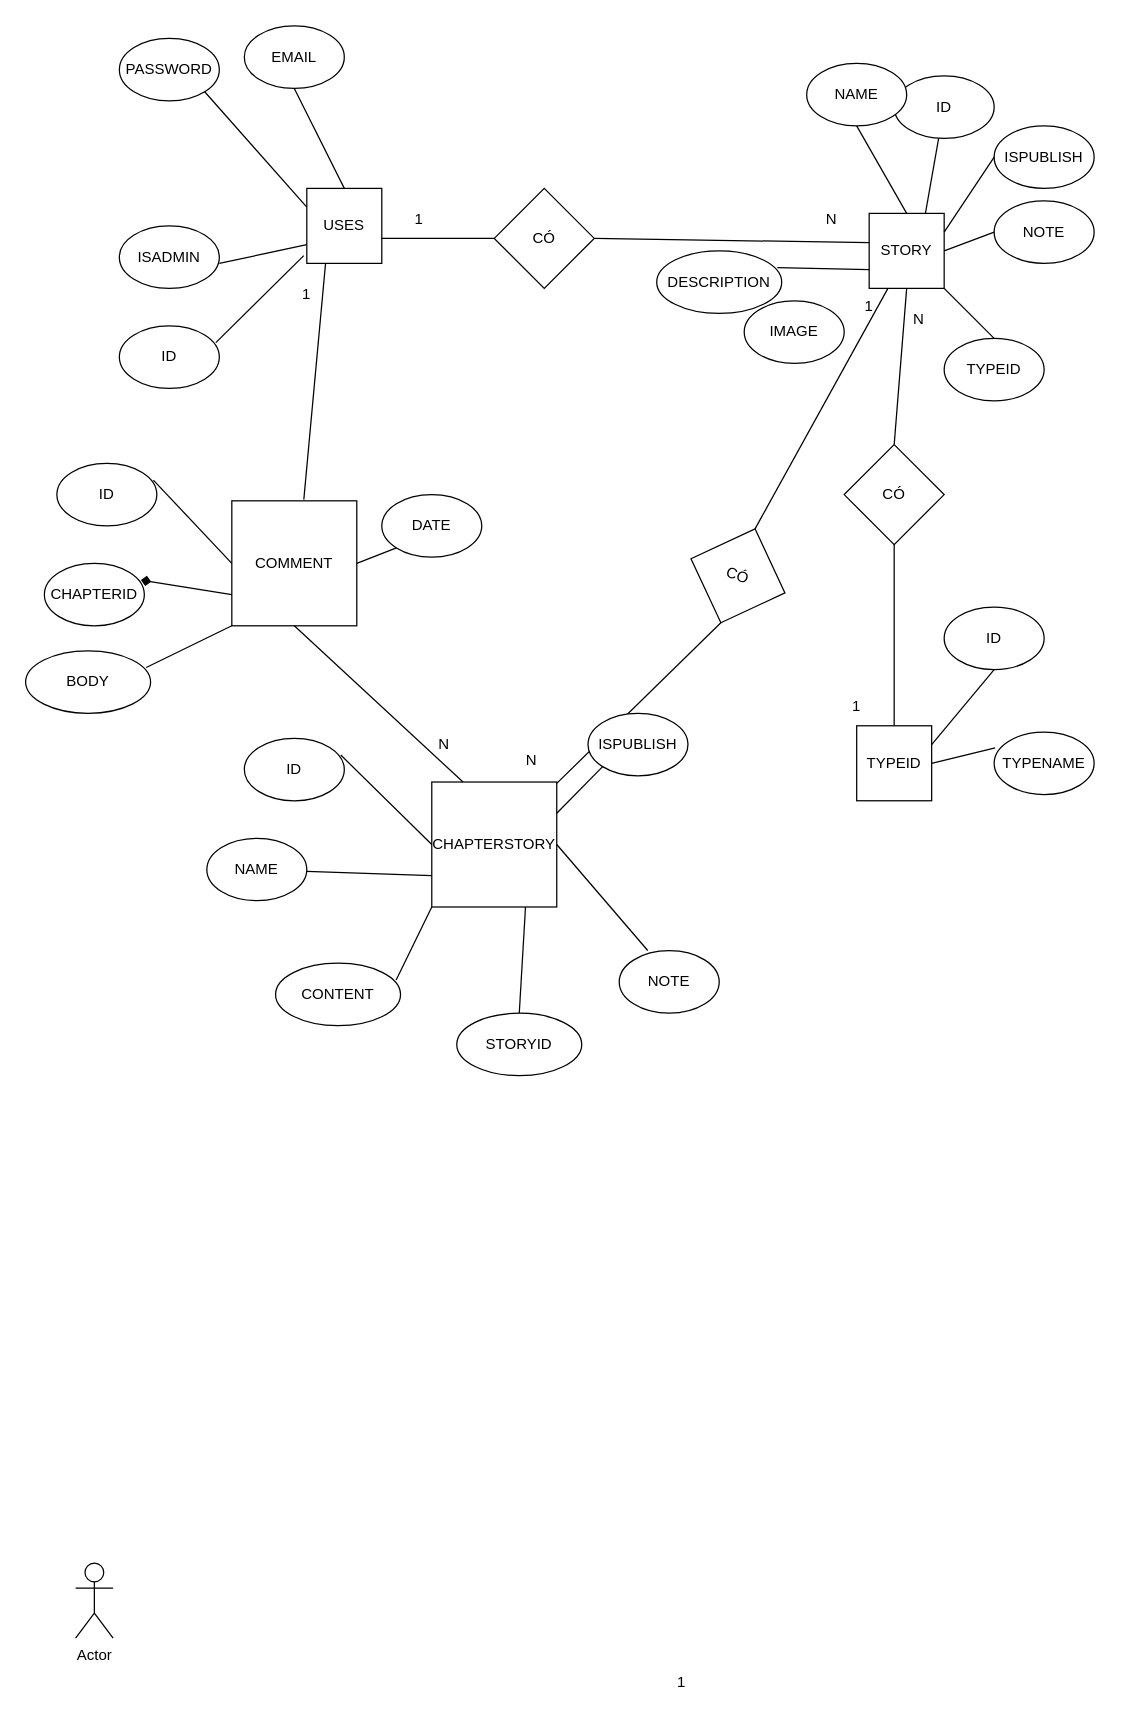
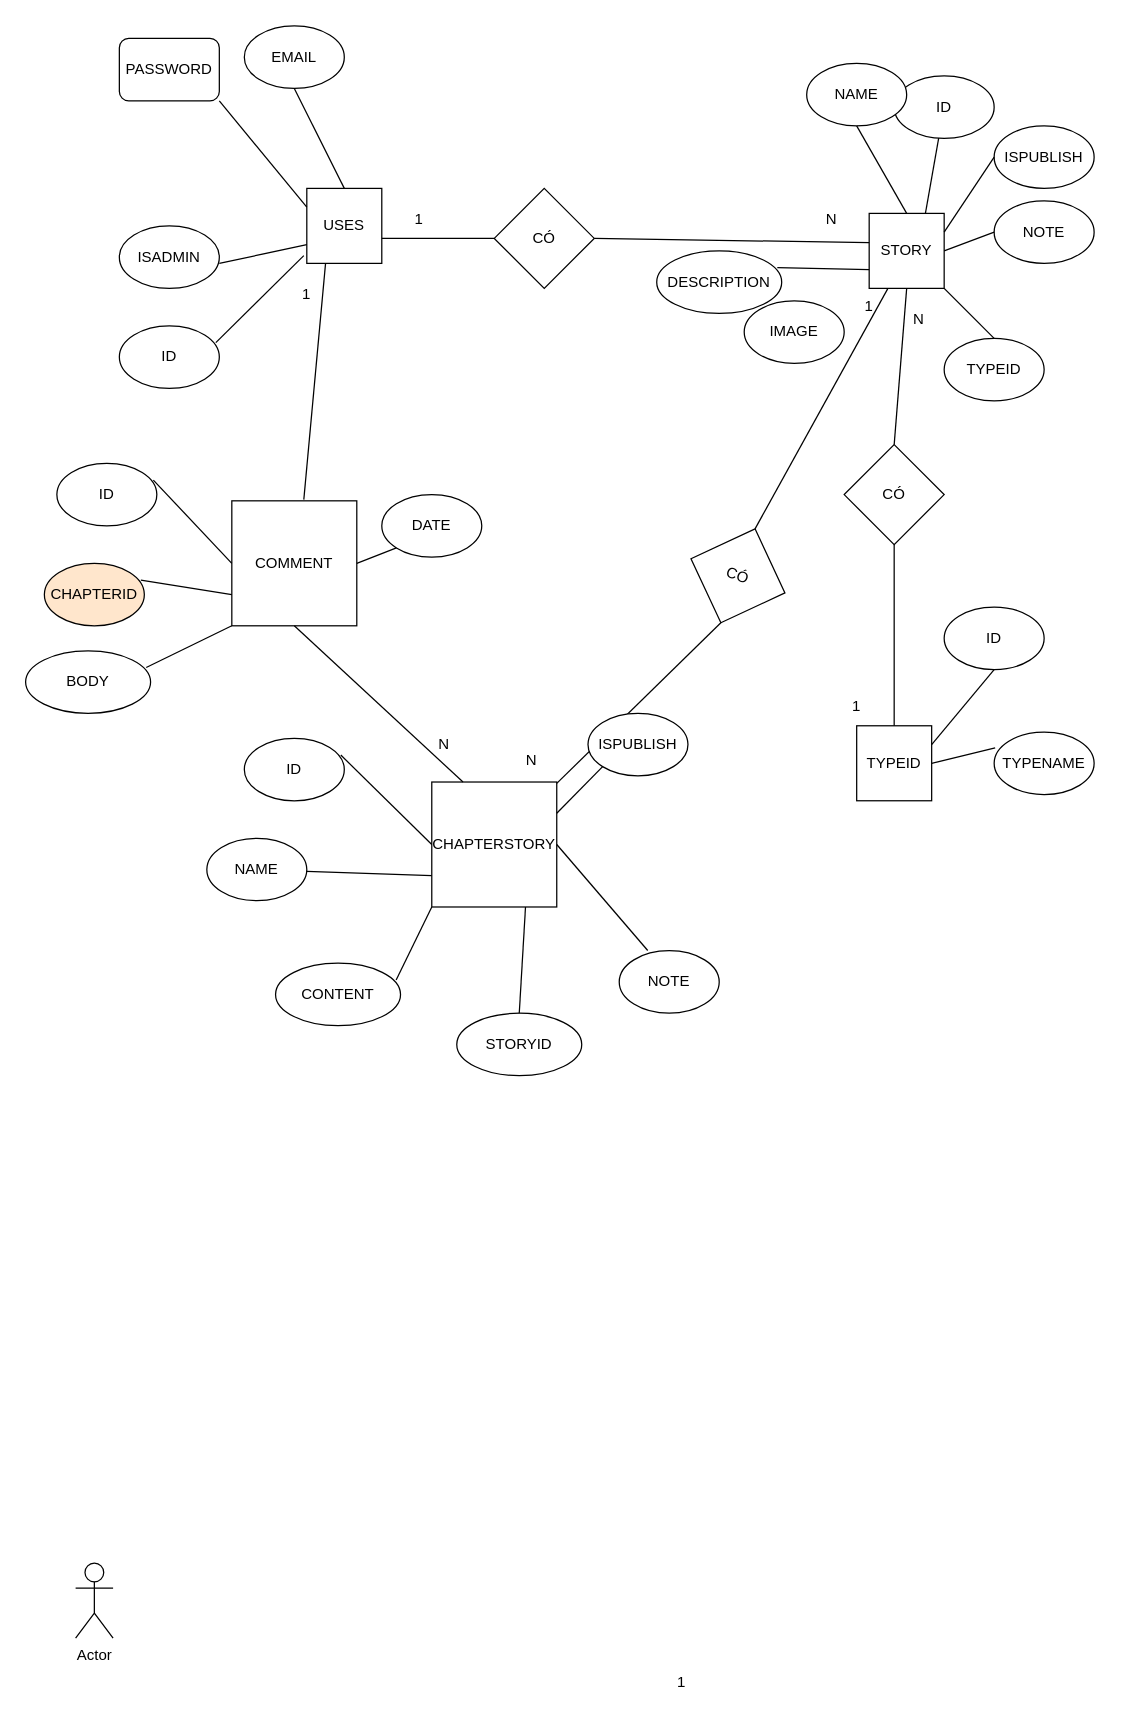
(169, 69) -> (169, 69)
(151, 582) -> (146, 581)
(94, 594) -> (94, 594)
